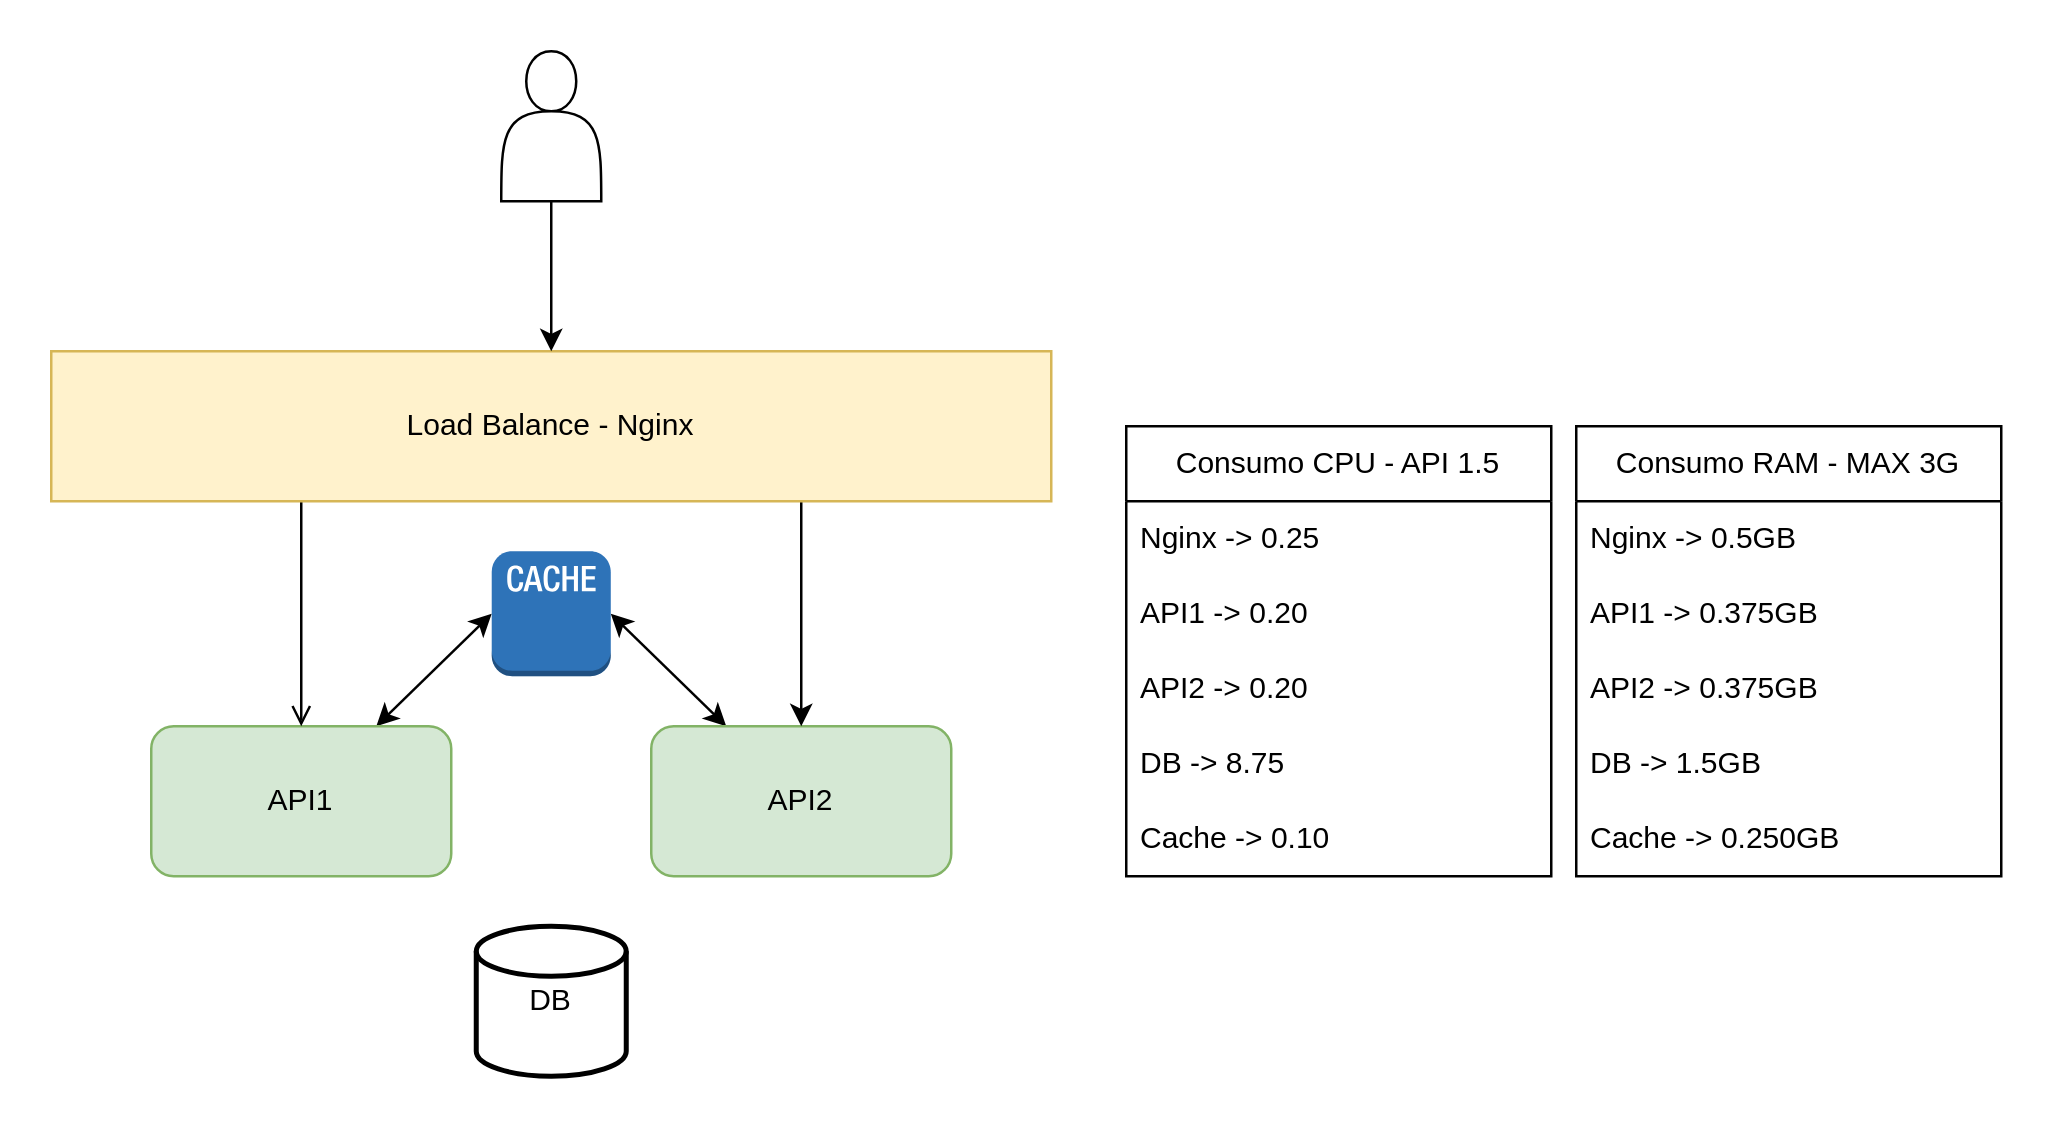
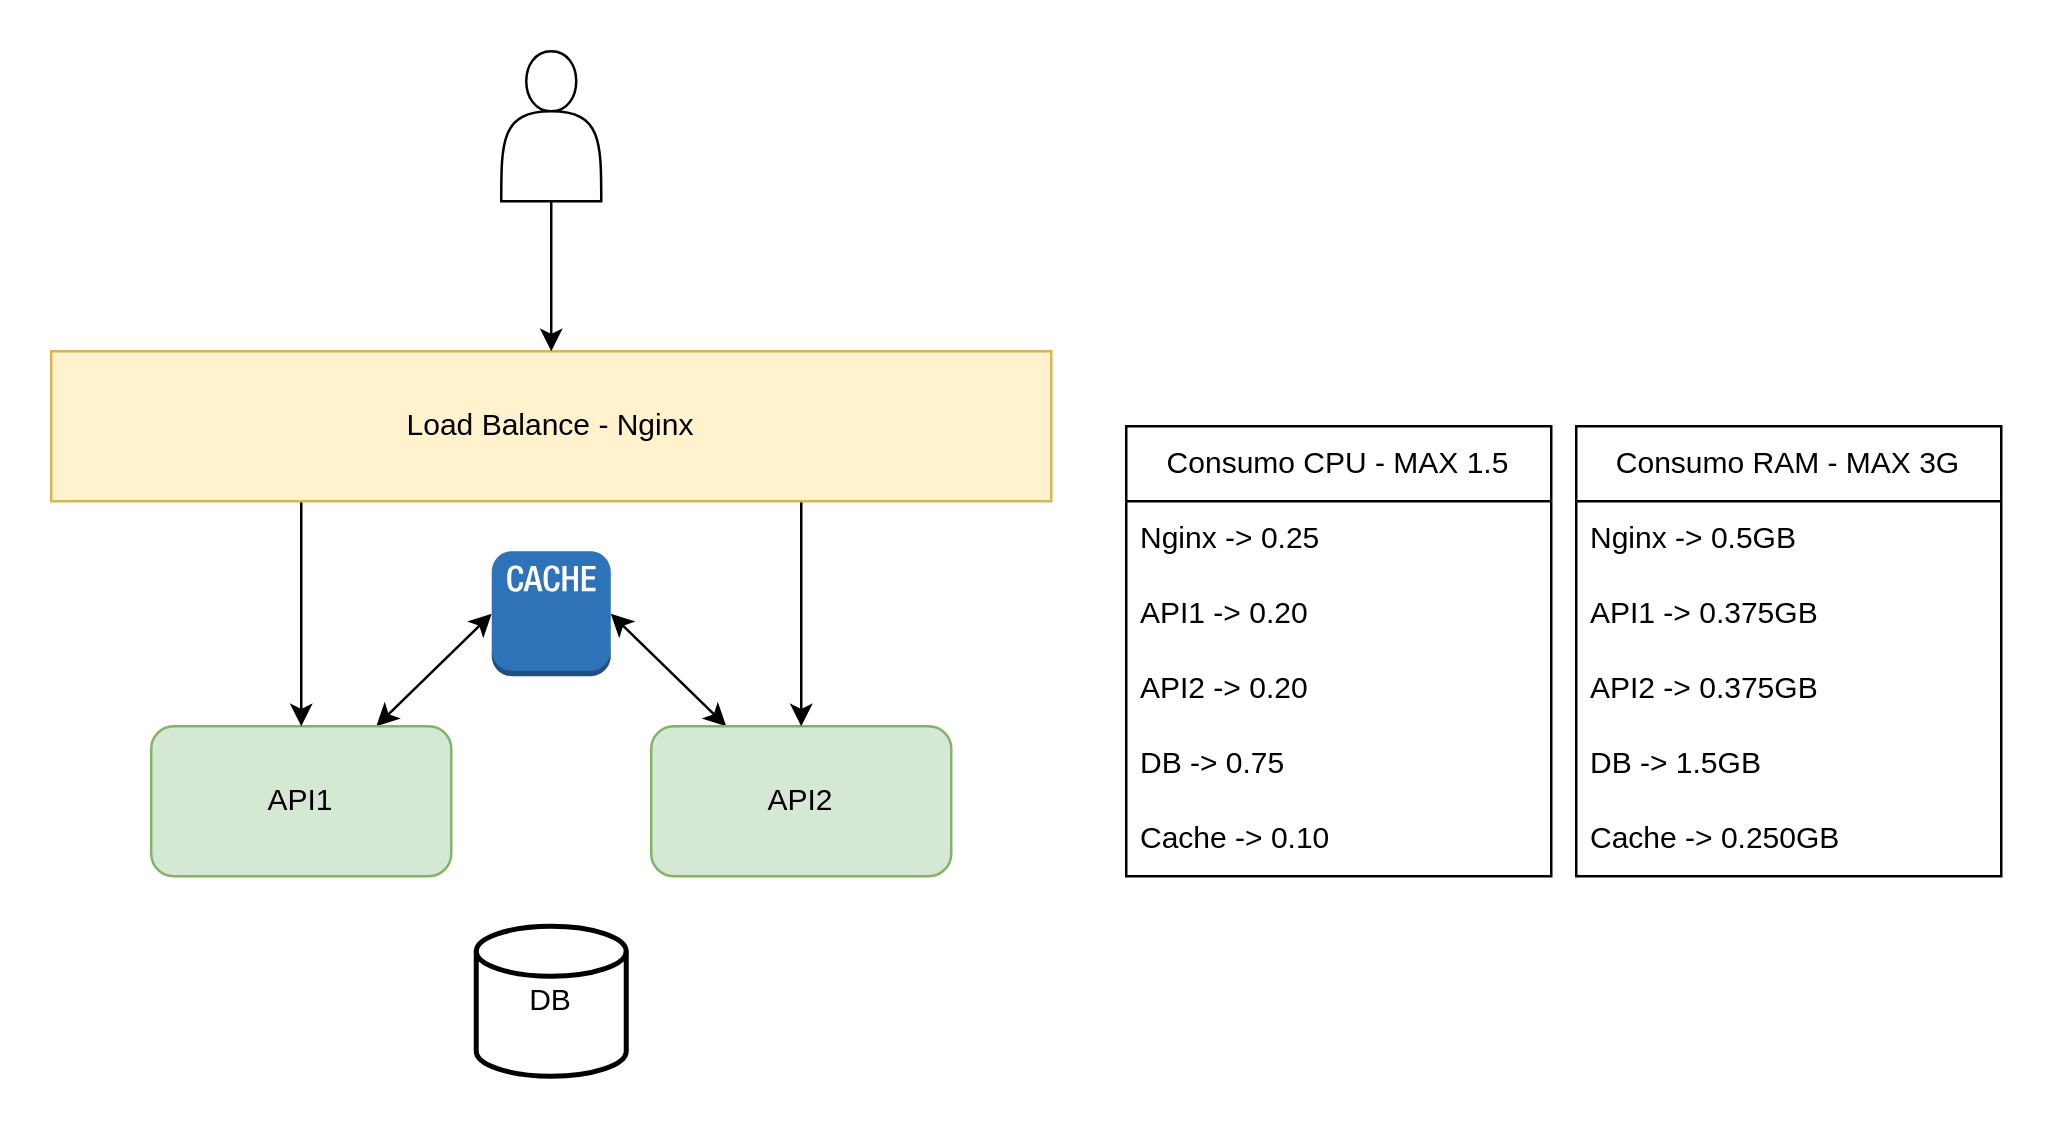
(1339, 464) -> (1339, 464)
(301, 712) -> (301, 708)
(1214, 764) -> (1214, 764)
